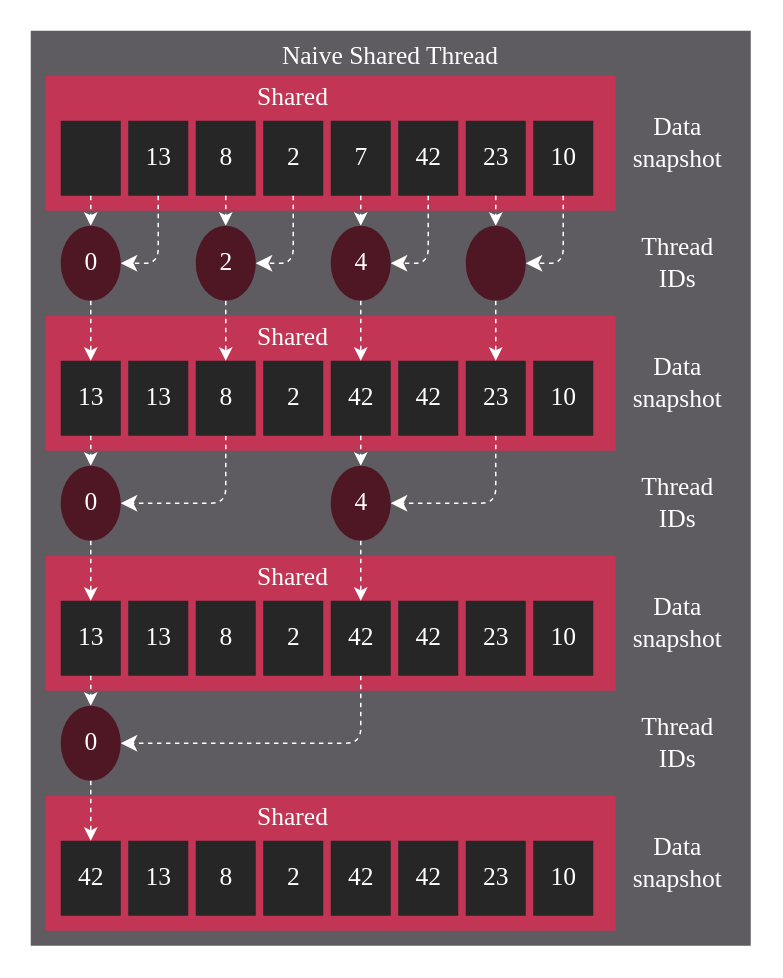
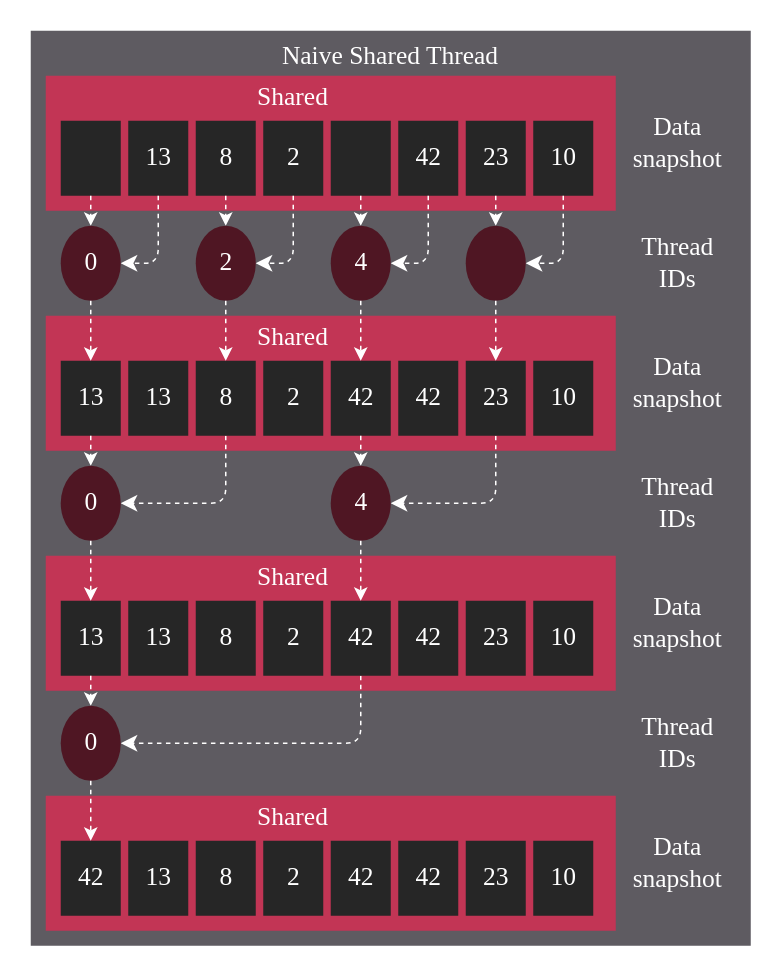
(361, 158) -> none
